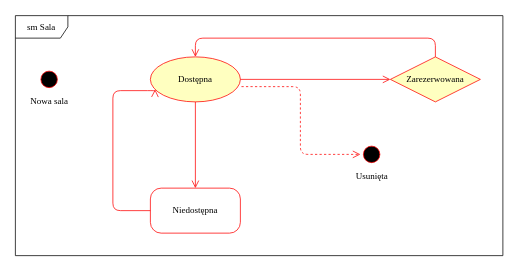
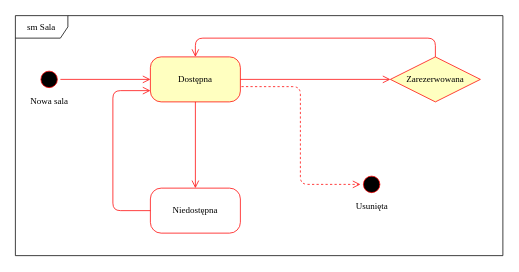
none -> (105, 79)
(195, 79) -> (195, 79)
(372, 154) -> (372, 184)
